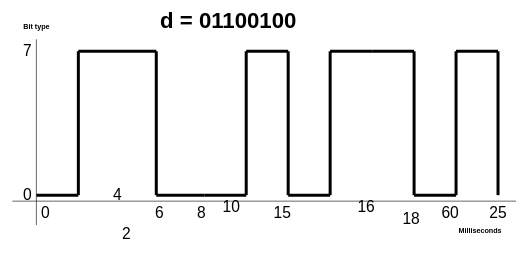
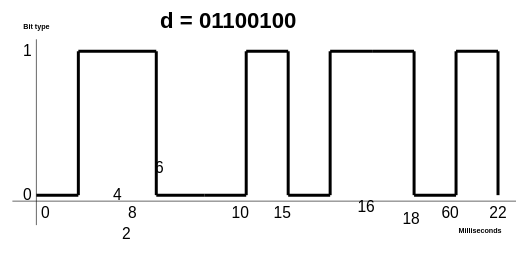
(28, 51) -> (28, 51)
(231, 207) -> (240, 213)
(159, 213) -> (159, 168)
(201, 213) -> (132, 213)
(499, 213) -> (499, 213)
